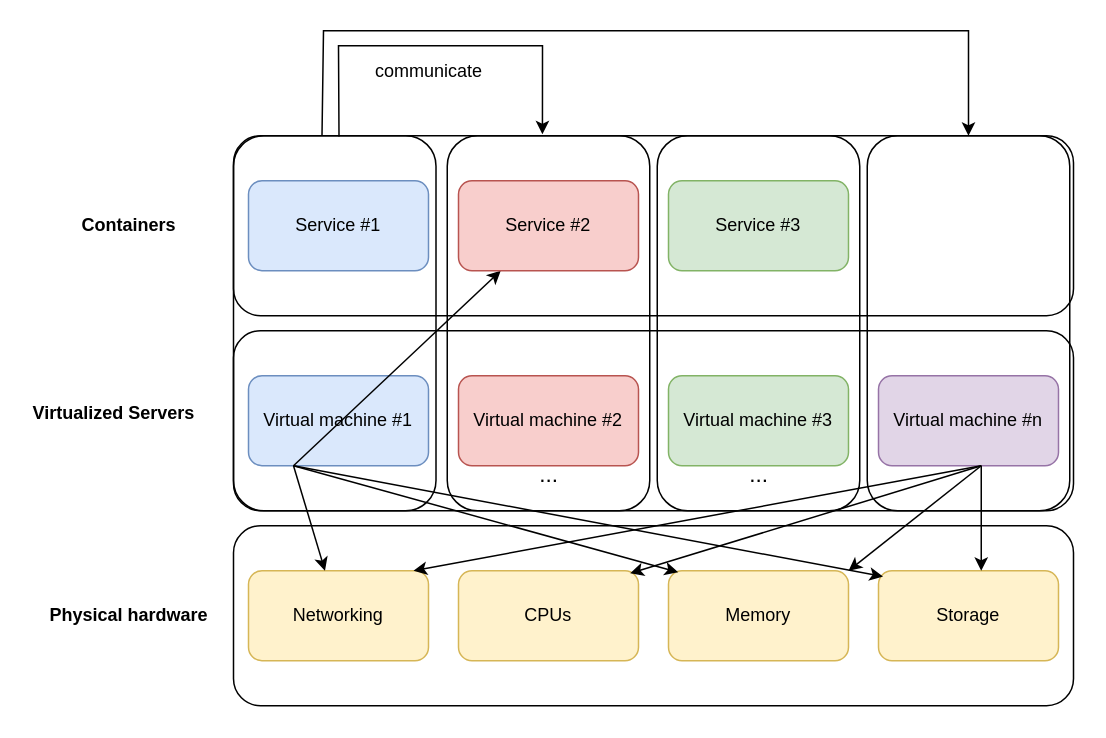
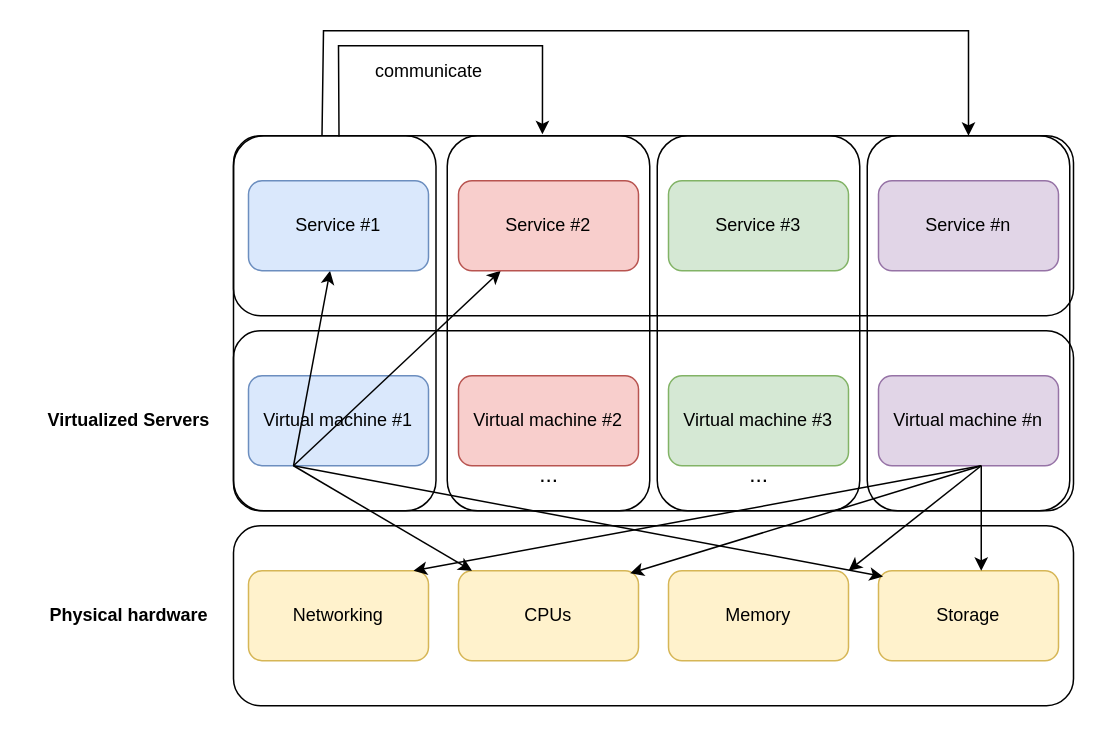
(128, 226) -> none
none -> (968, 226)
(113, 413) -> (128, 421)
(435, 505) -> (311, 371)
(308, 515) -> (381, 517)
